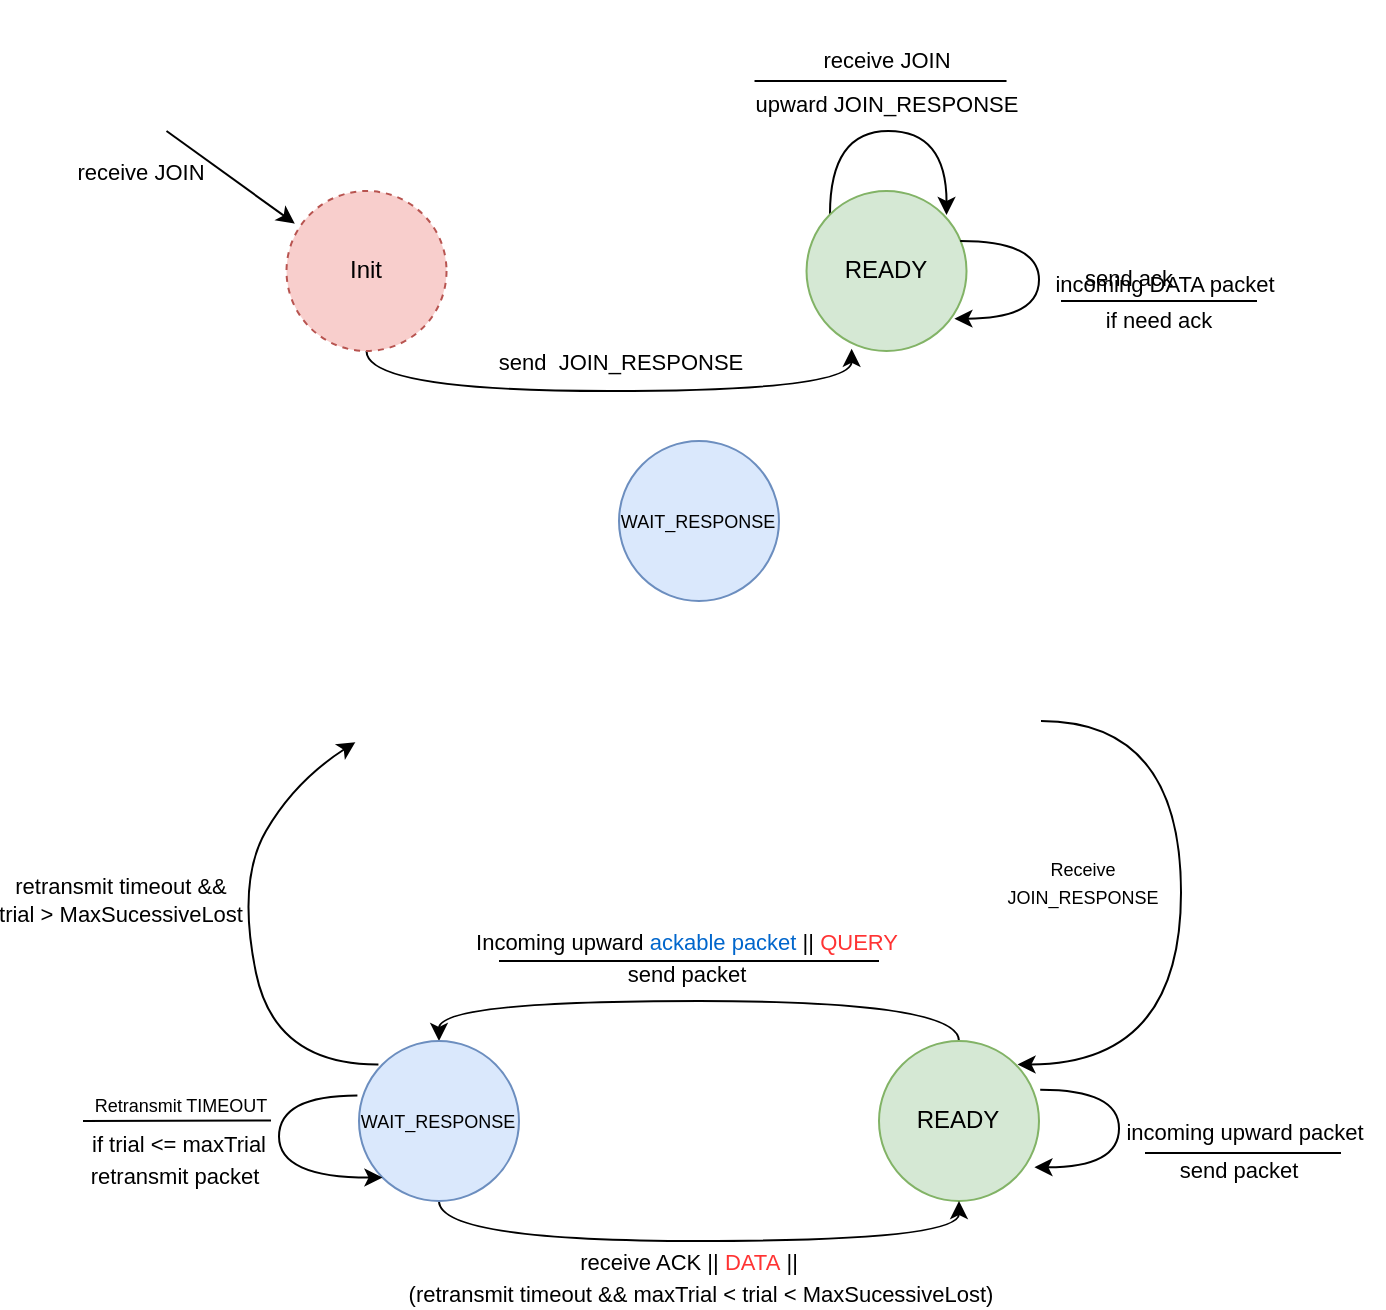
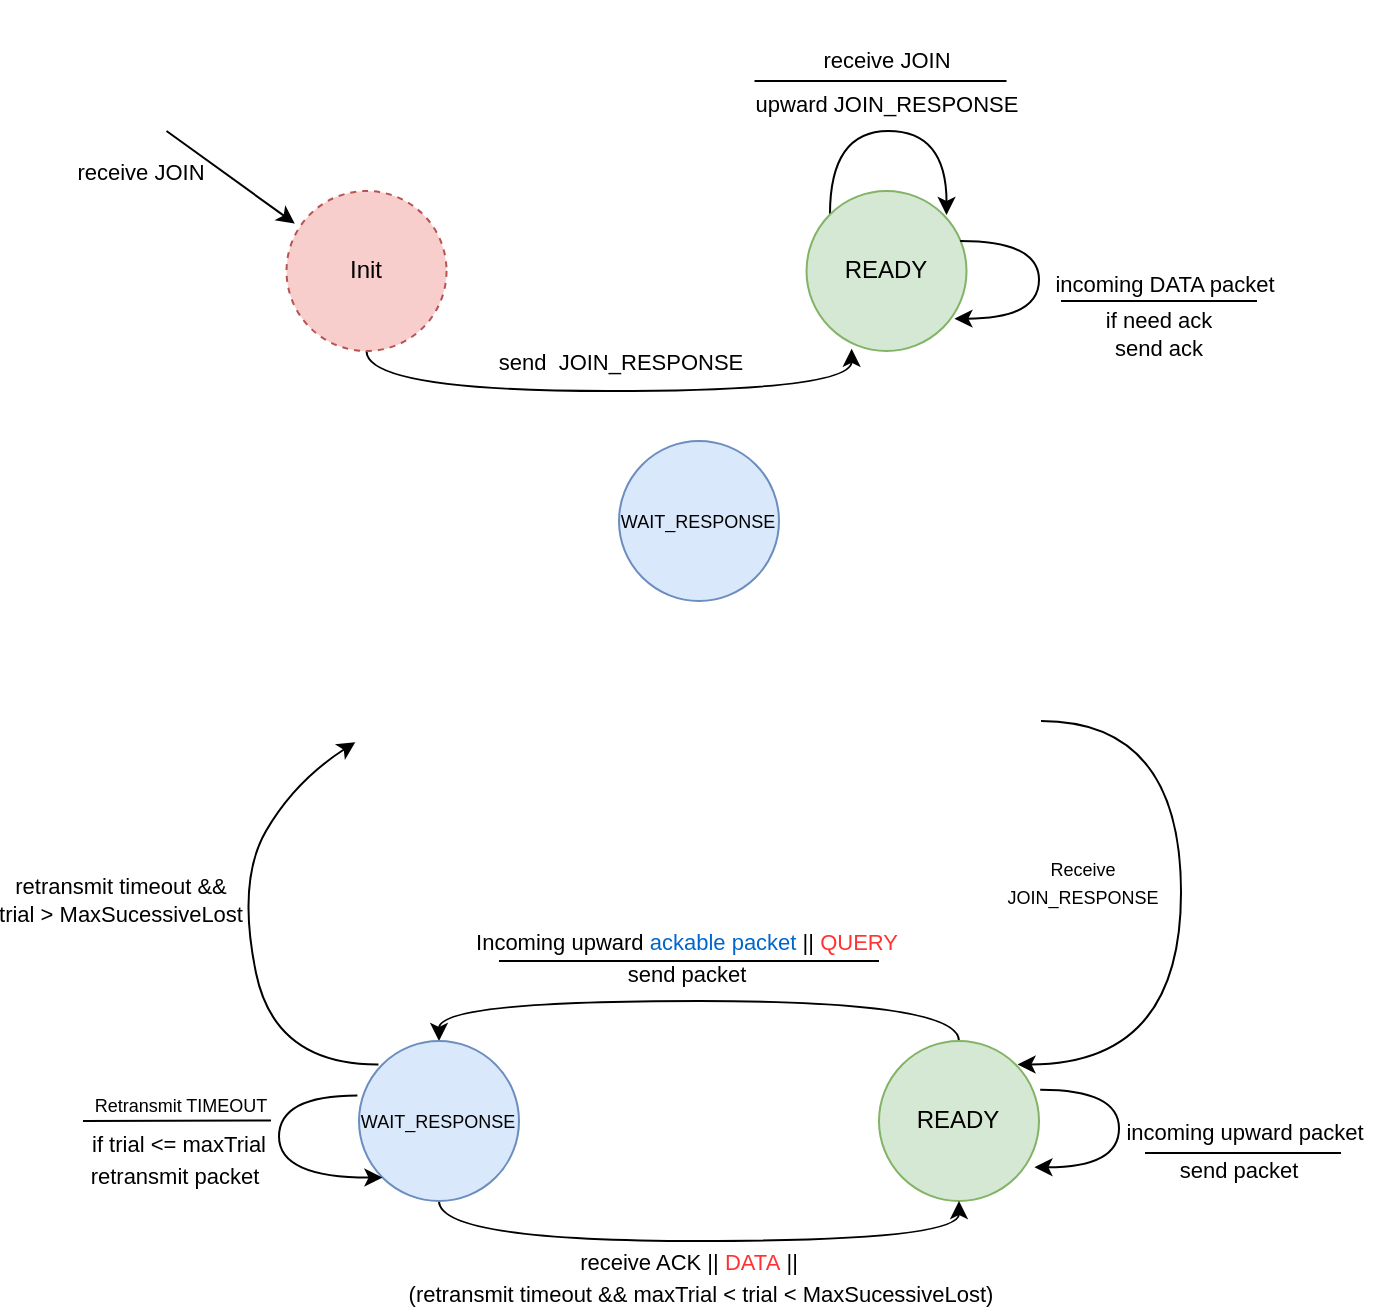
(1129, 279) -> (1159, 349)
